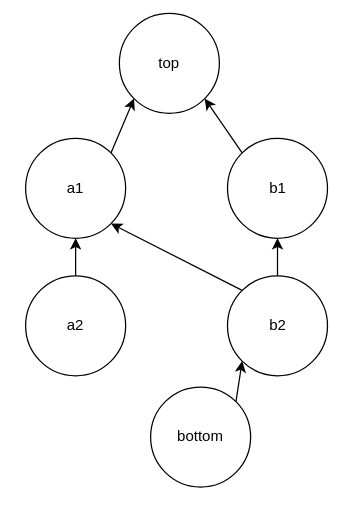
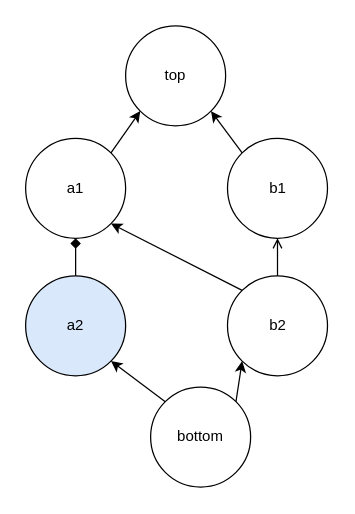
(169, 63) -> (176, 76)
(76, 248) -> (76, 249)
(278, 248) -> (278, 245)
(76, 326) -> (76, 326)
none -> (142, 384)
